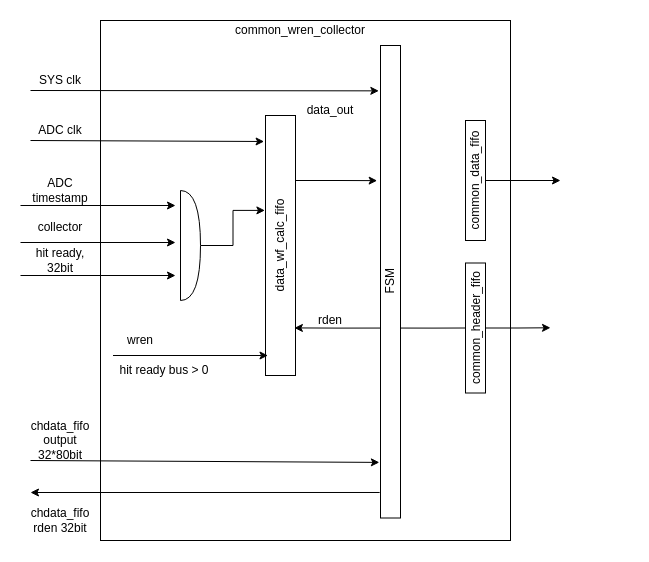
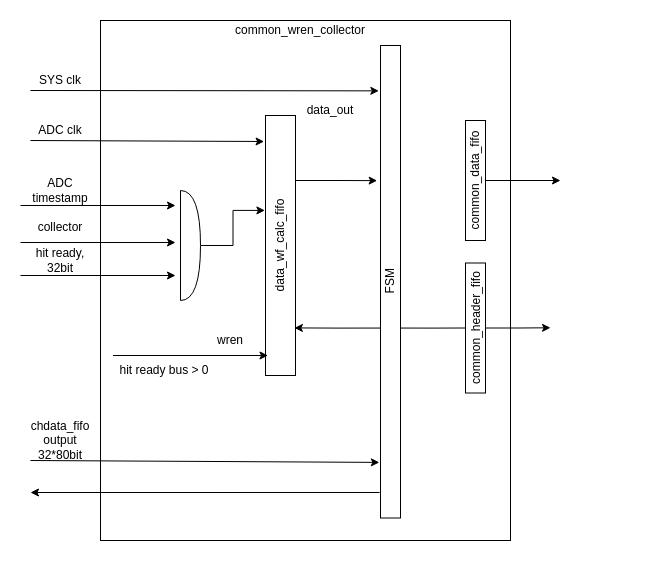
(331, 321) -> none
(141, 341) -> (231, 341)
(61, 521) -> none
